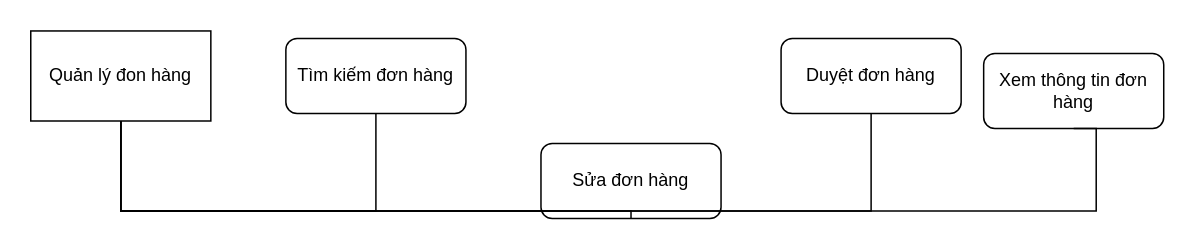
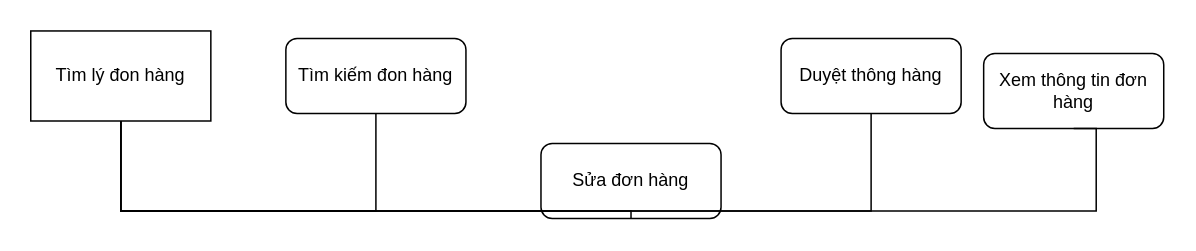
(121, 76) -> (121, 76)
(376, 76) -> (376, 76)
(871, 76) -> (871, 76)
